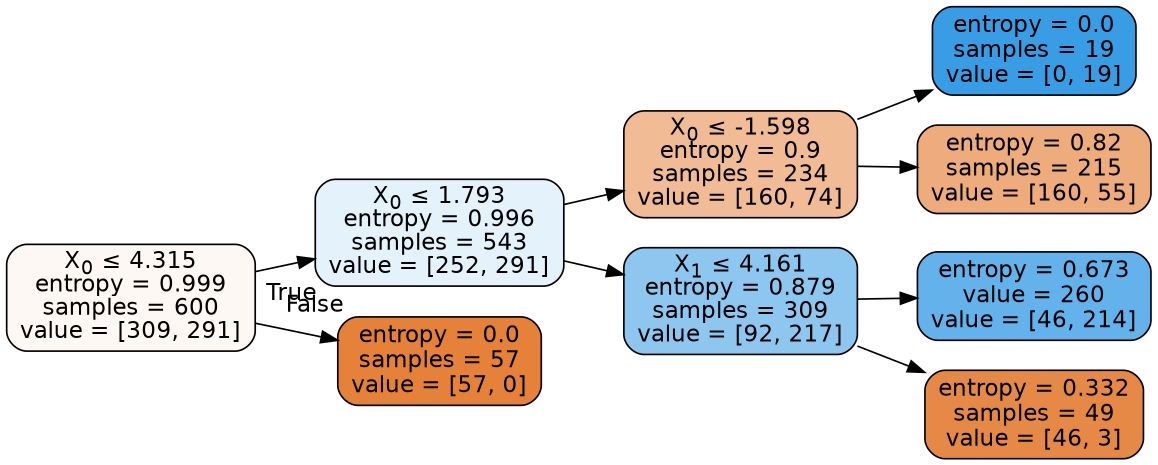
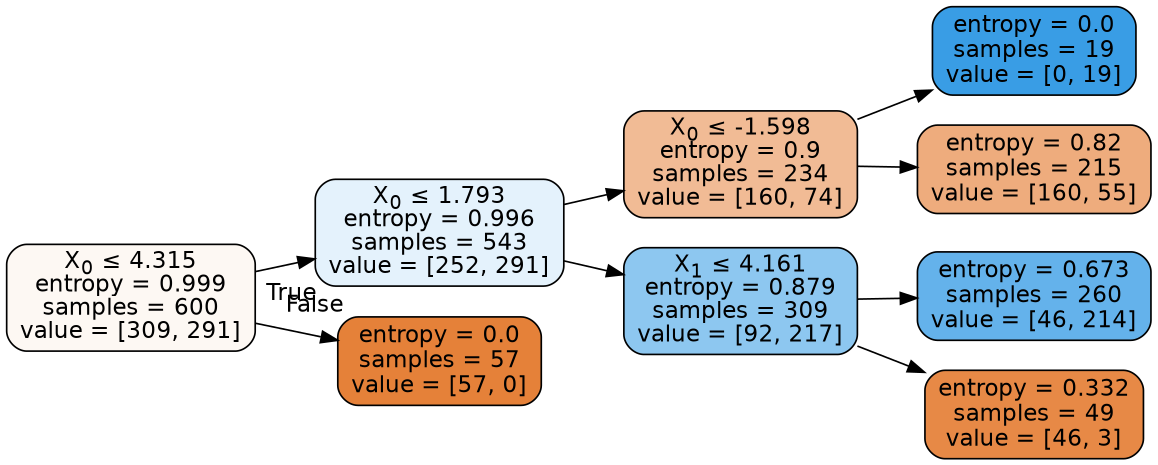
(1034, 295) -> (1034, 295)
